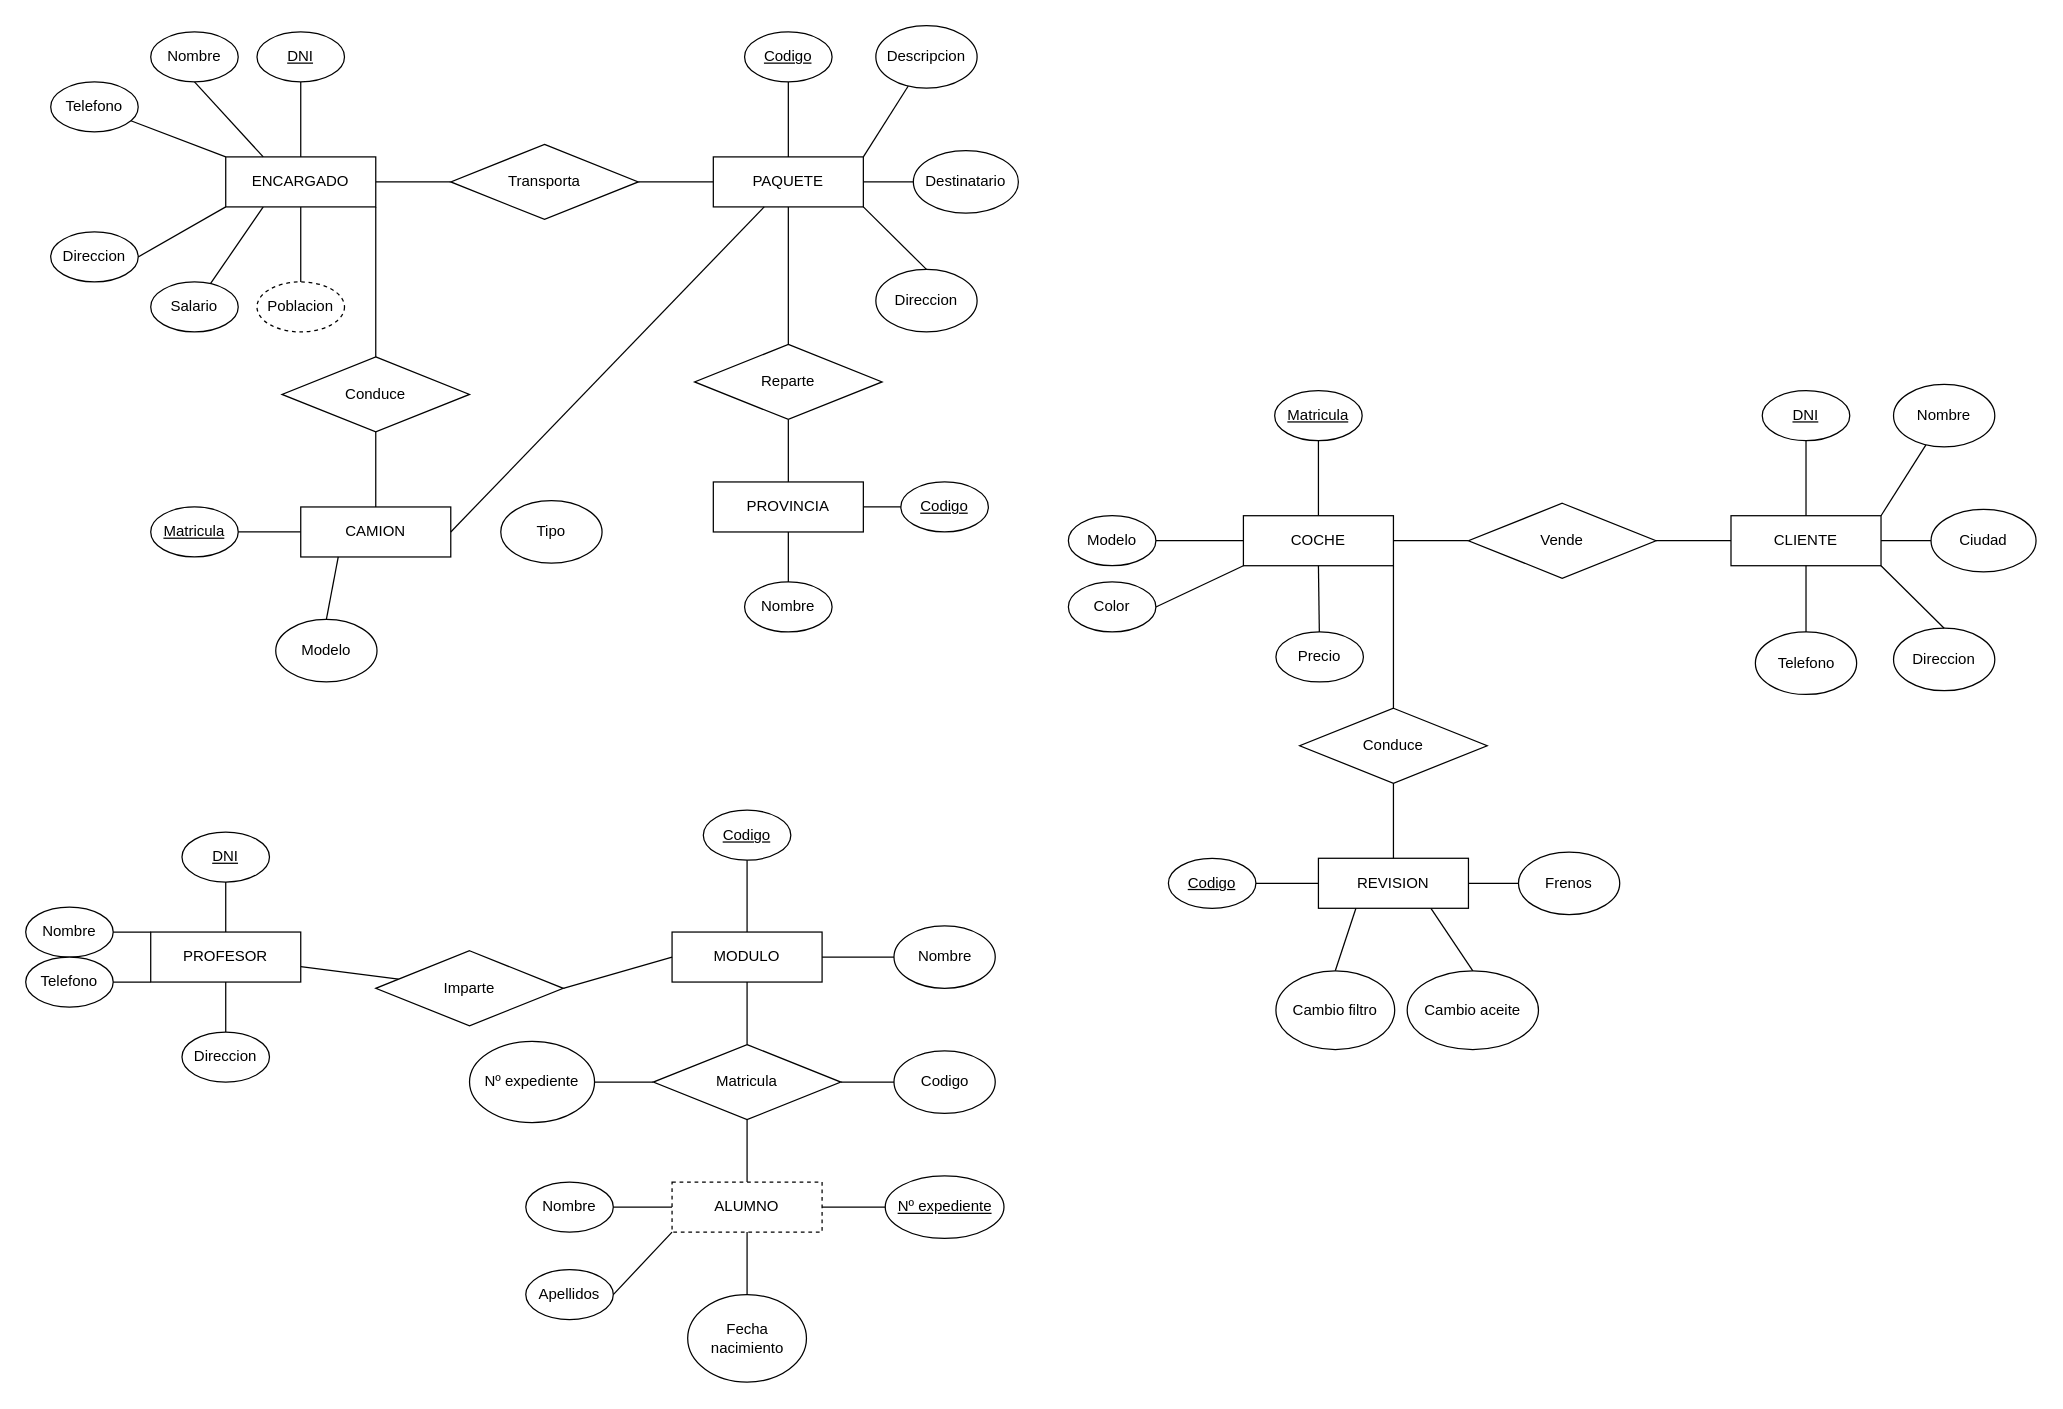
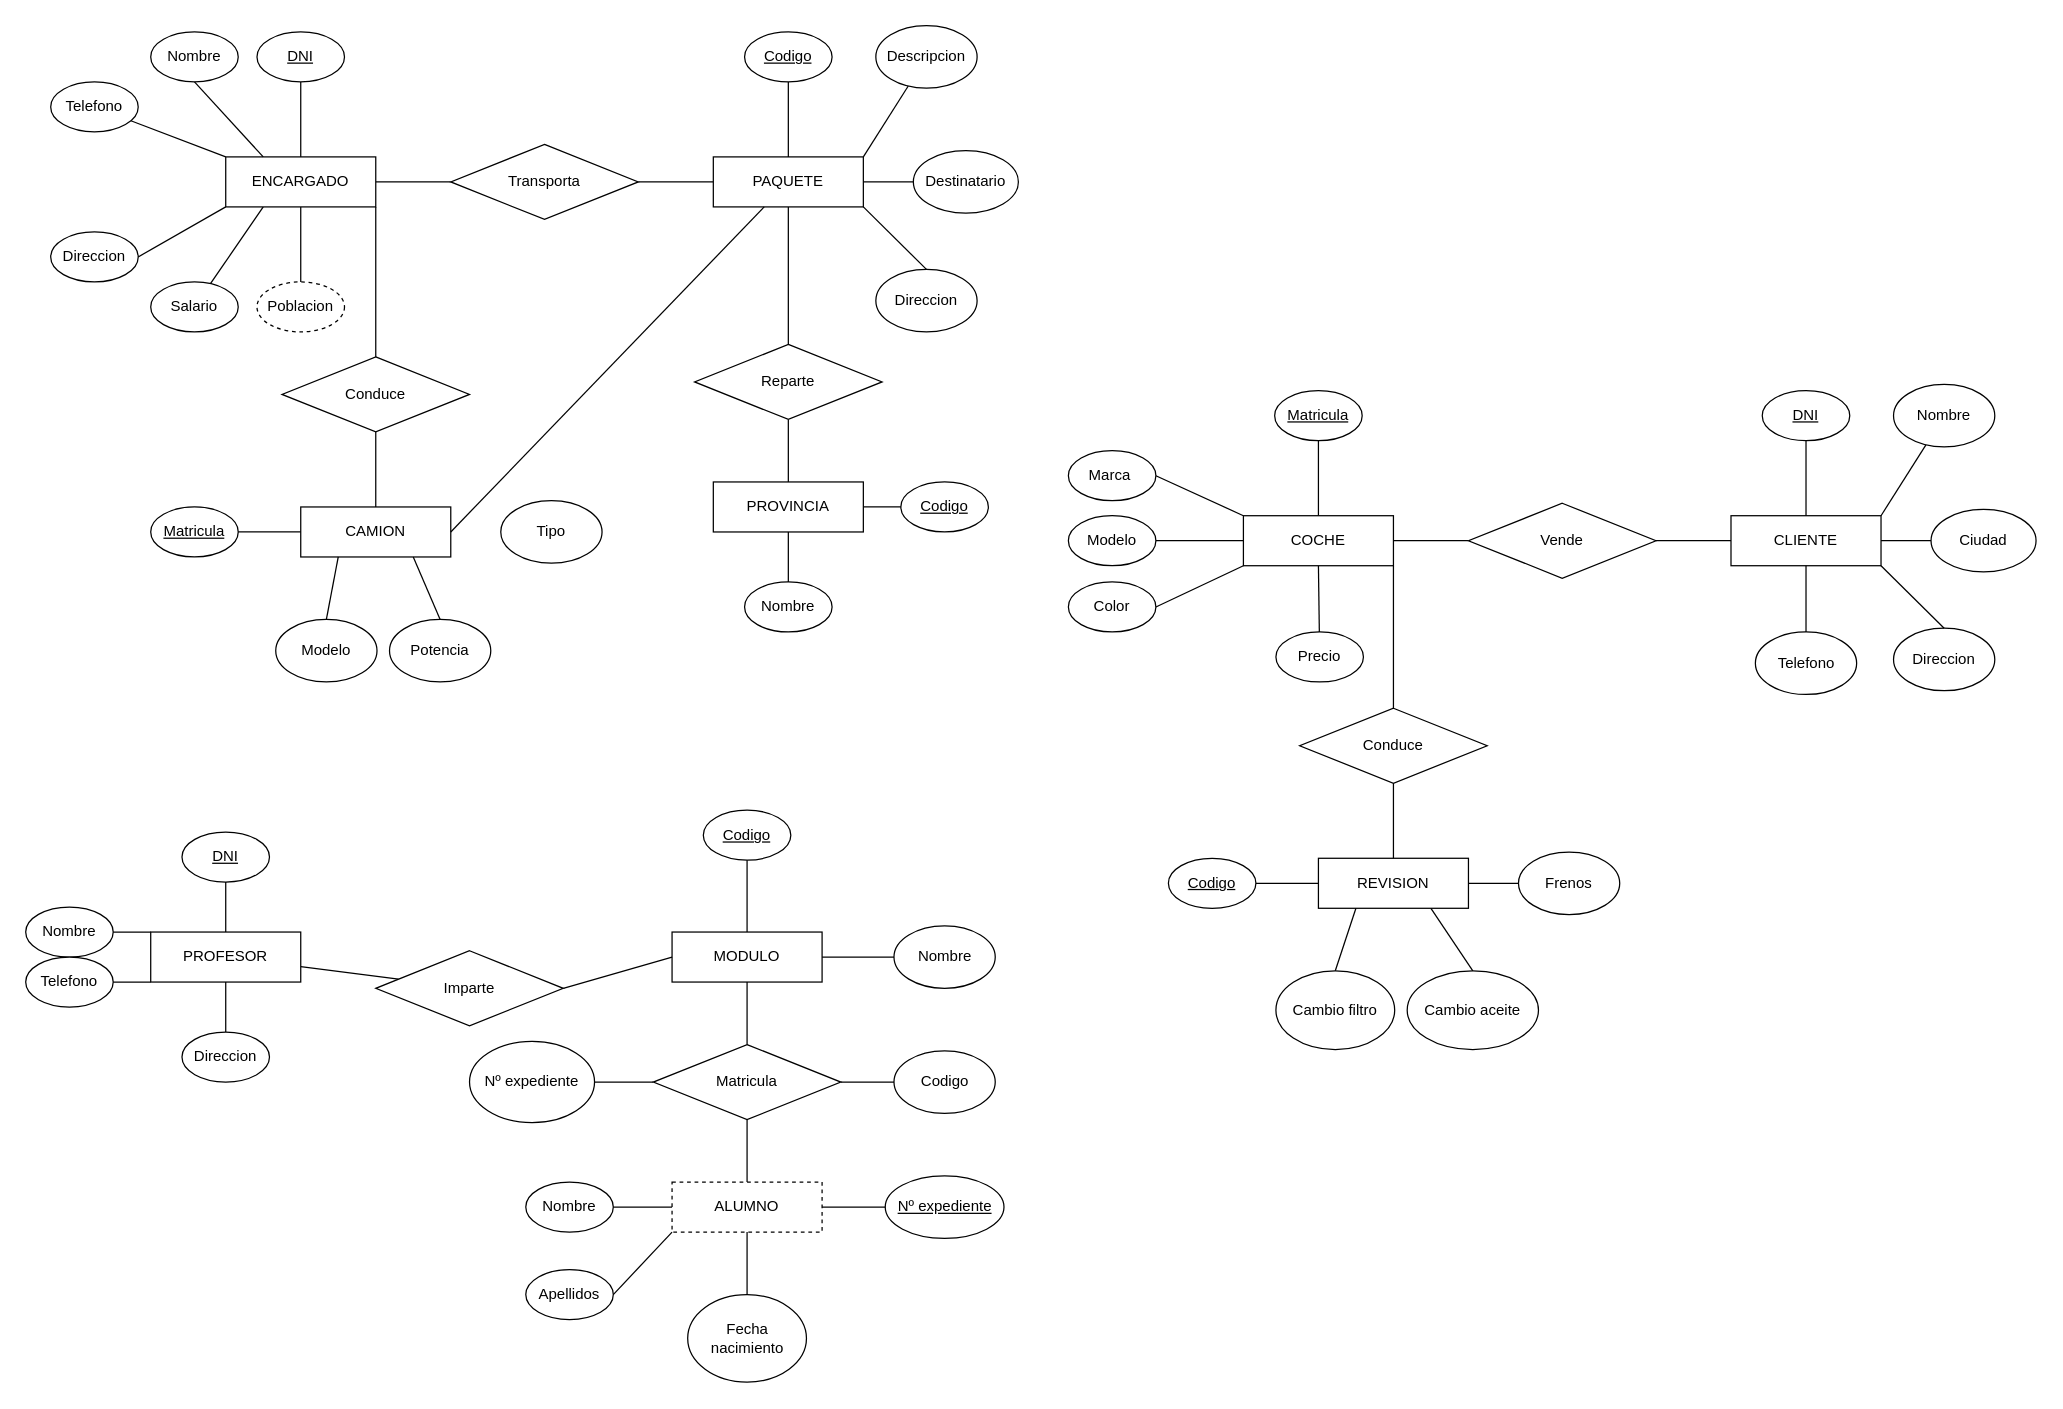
none -> (1112, 476)
none -> (1199, 496)
none -> (427, 588)
none -> (440, 651)
